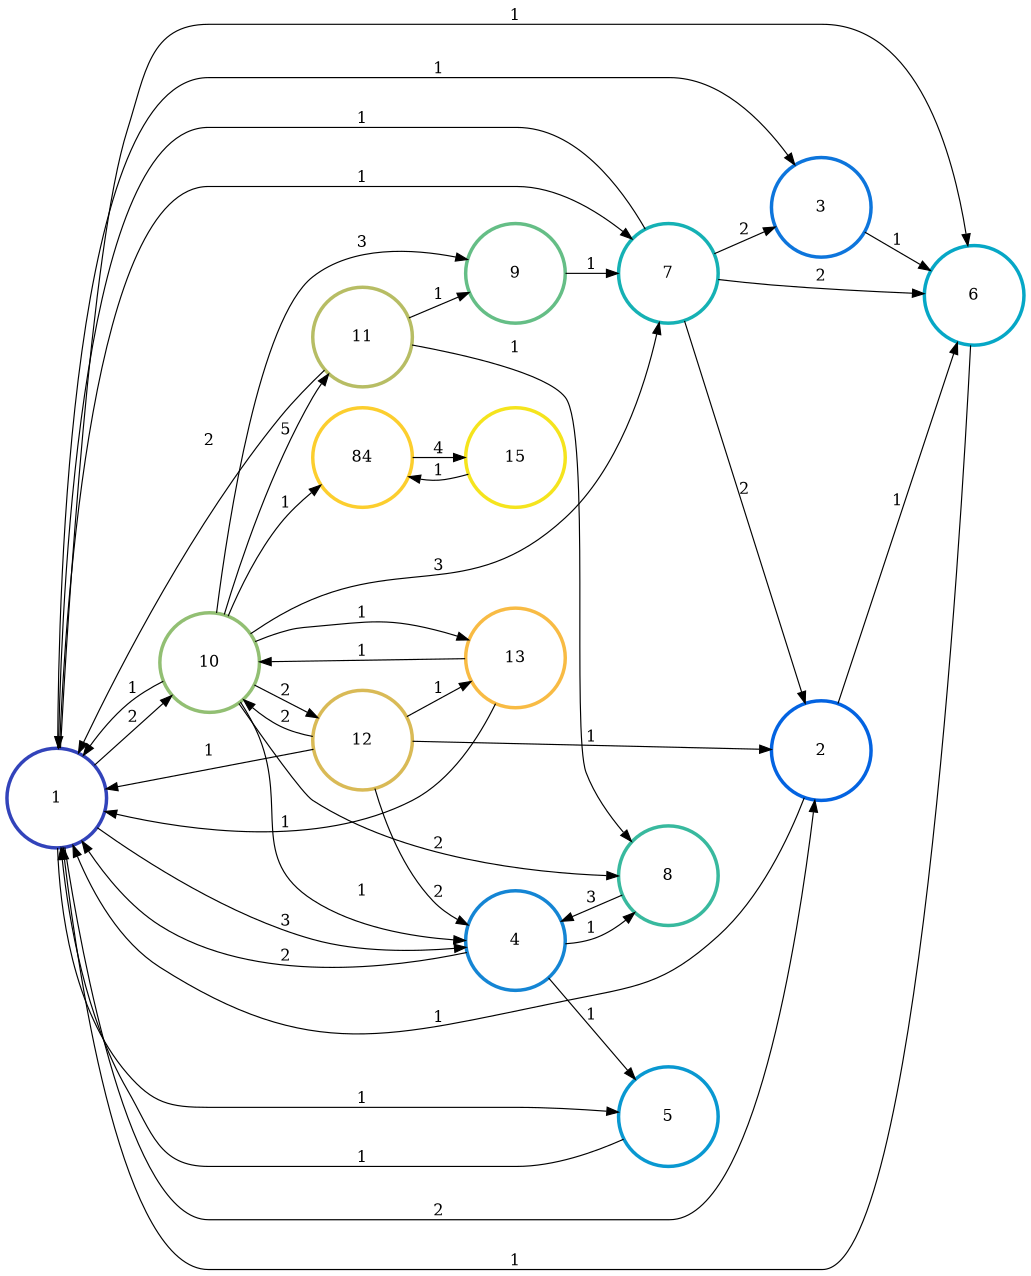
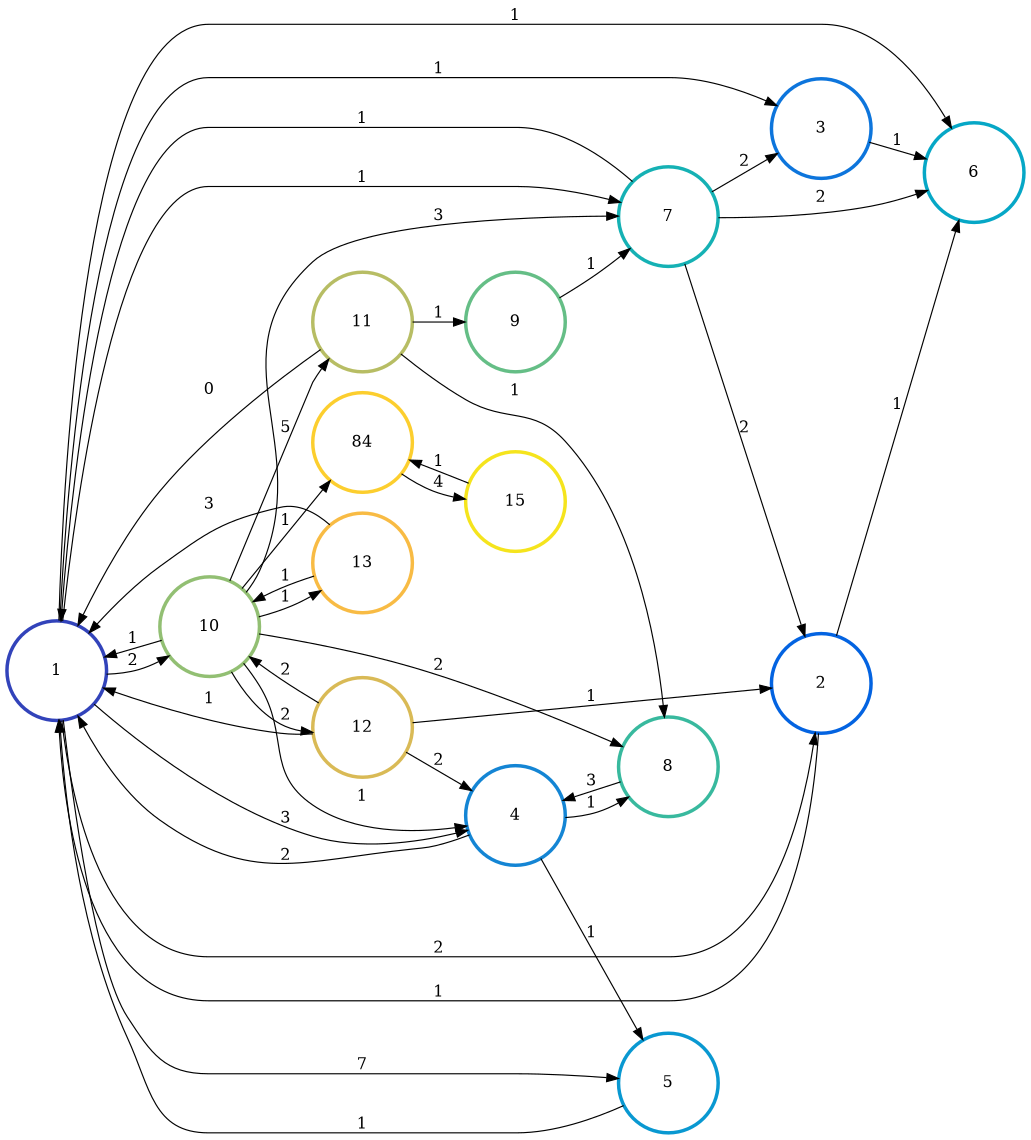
(266, 367) -> none
(210, 441) -> (210, 390)
(434, 702) -> none
(286, 823) -> (210, 504)
(363, 1099) -> (363, 1065)
(764, 1270) -> none
